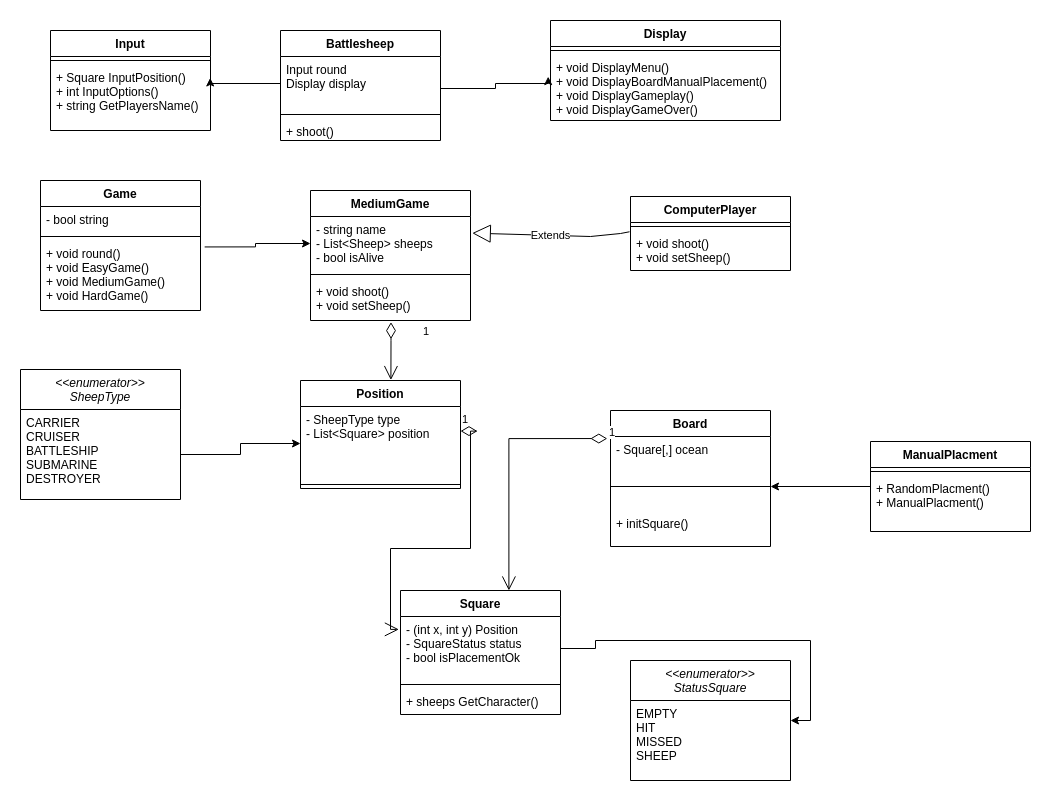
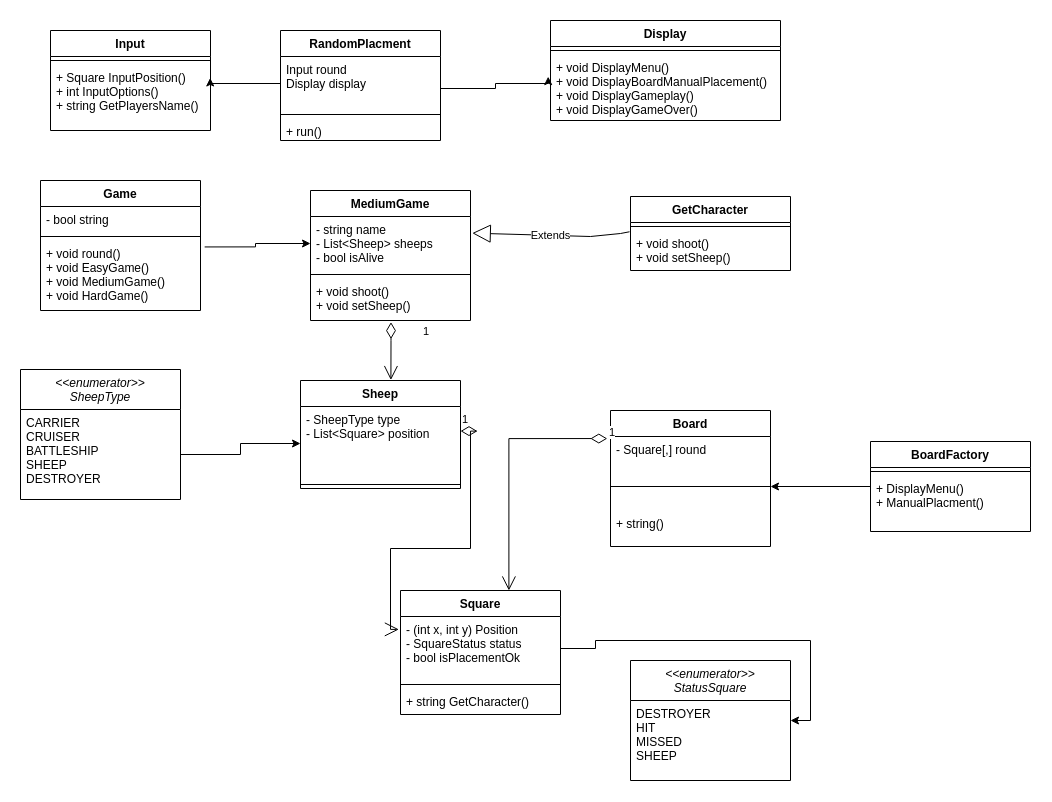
(360, 44) -> (360, 44)
(315, 132) -> (308, 132)
(710, 210) -> (710, 210)
(380, 394) -> (380, 394)
(50, 423) -> (50, 423)
(668, 450) -> (668, 450)
(950, 455) -> (950, 455)
(933, 489) -> (922, 489)
(658, 524) -> (646, 524)
(480, 702) -> (479, 702)
(653, 714) -> (666, 714)
